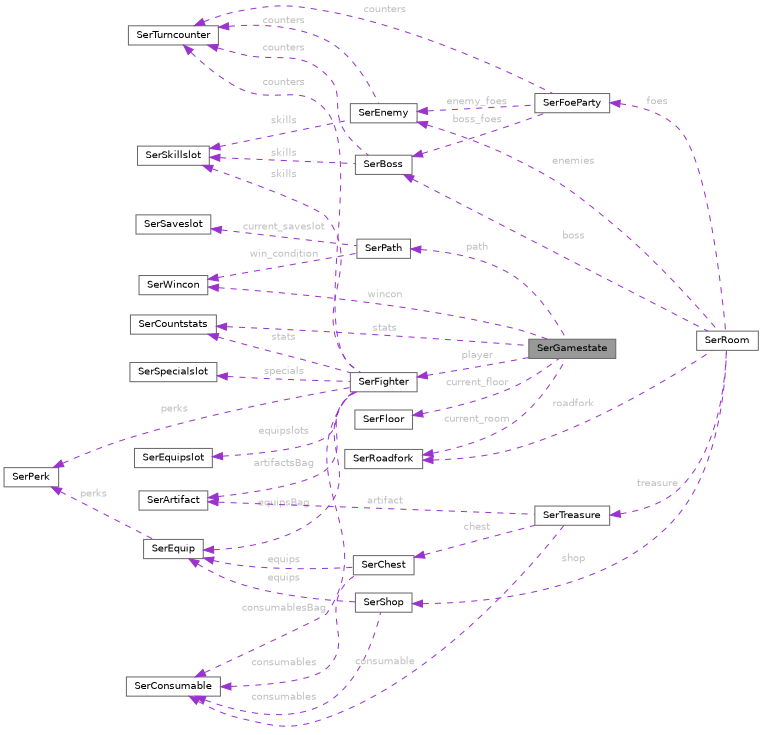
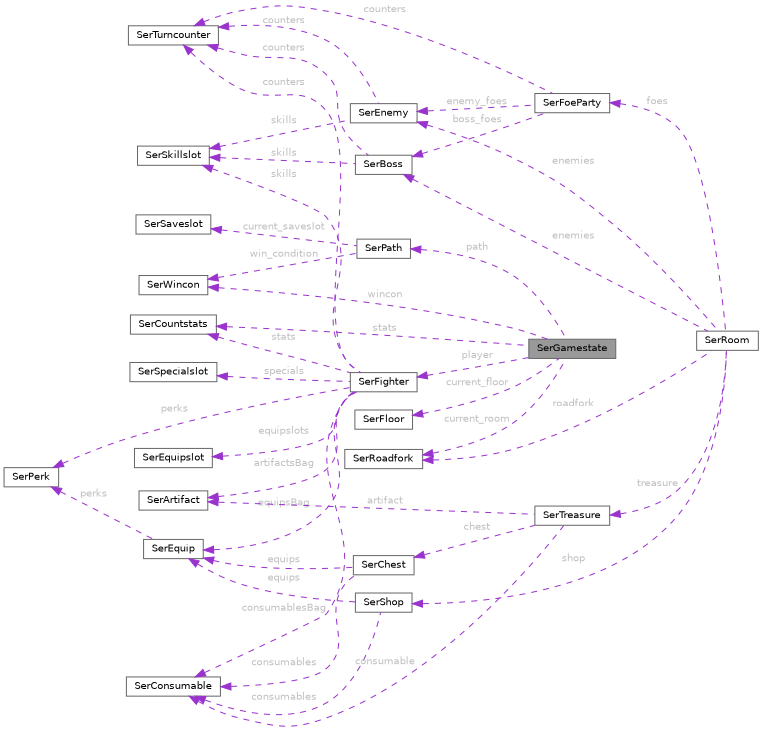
(572, 236) -> (572, 236)
